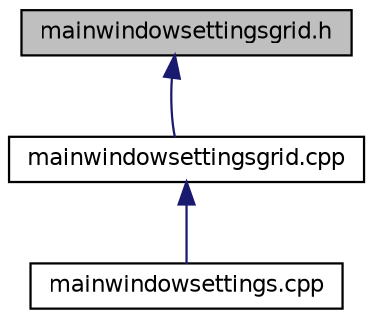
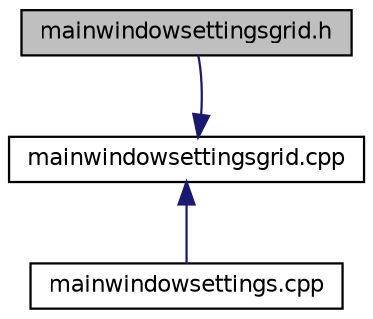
(172, 108) -> (202, 85)
